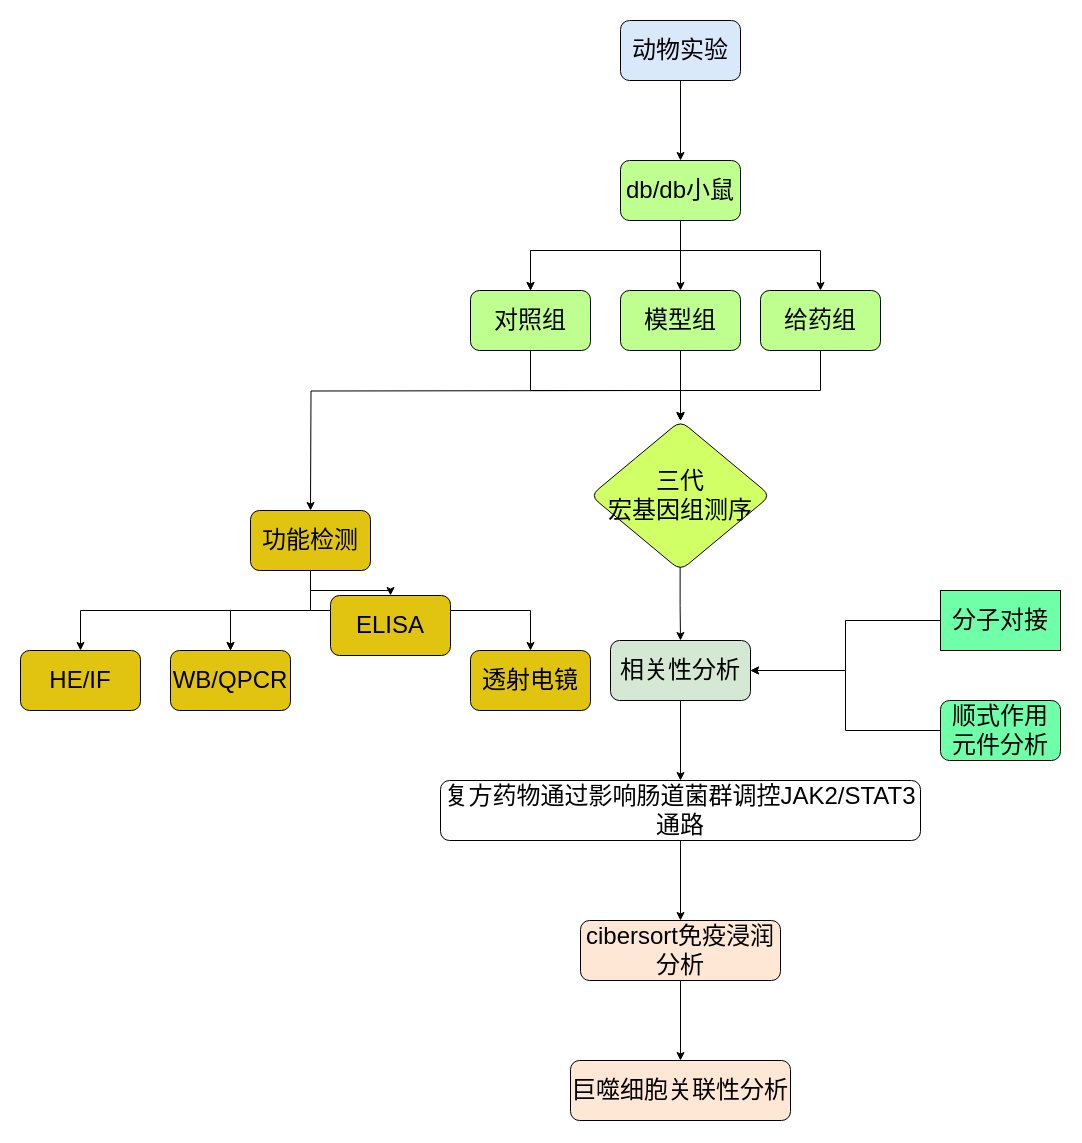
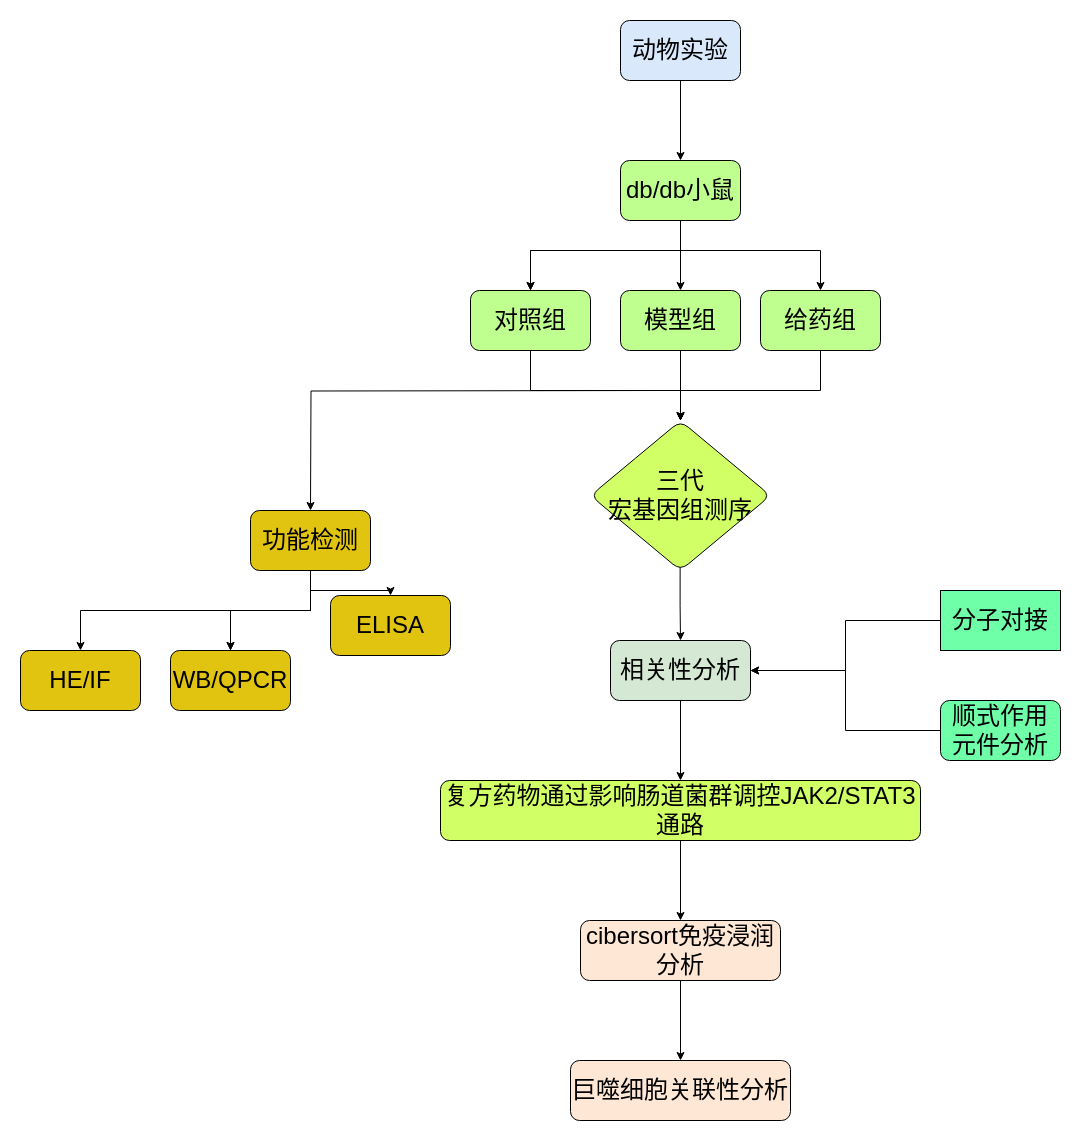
(507, 611) -> none
(531, 681) -> none
(681, 811) -> (681, 811)
